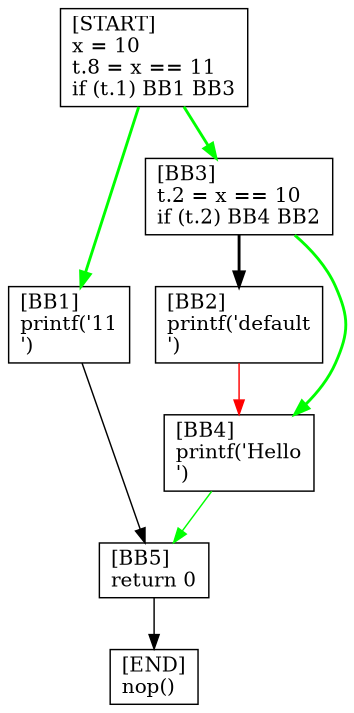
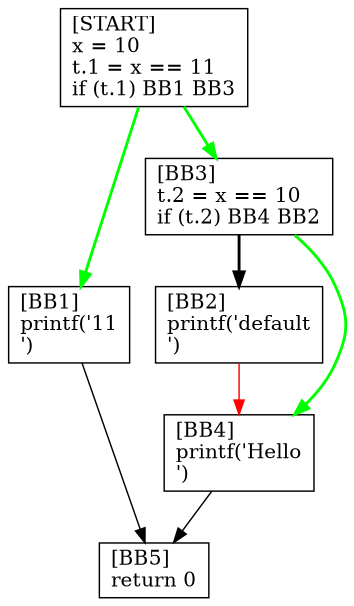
(154, 58) -> (154, 58)
(197, 511) -> (197, 511)
(154, 677) -> none
